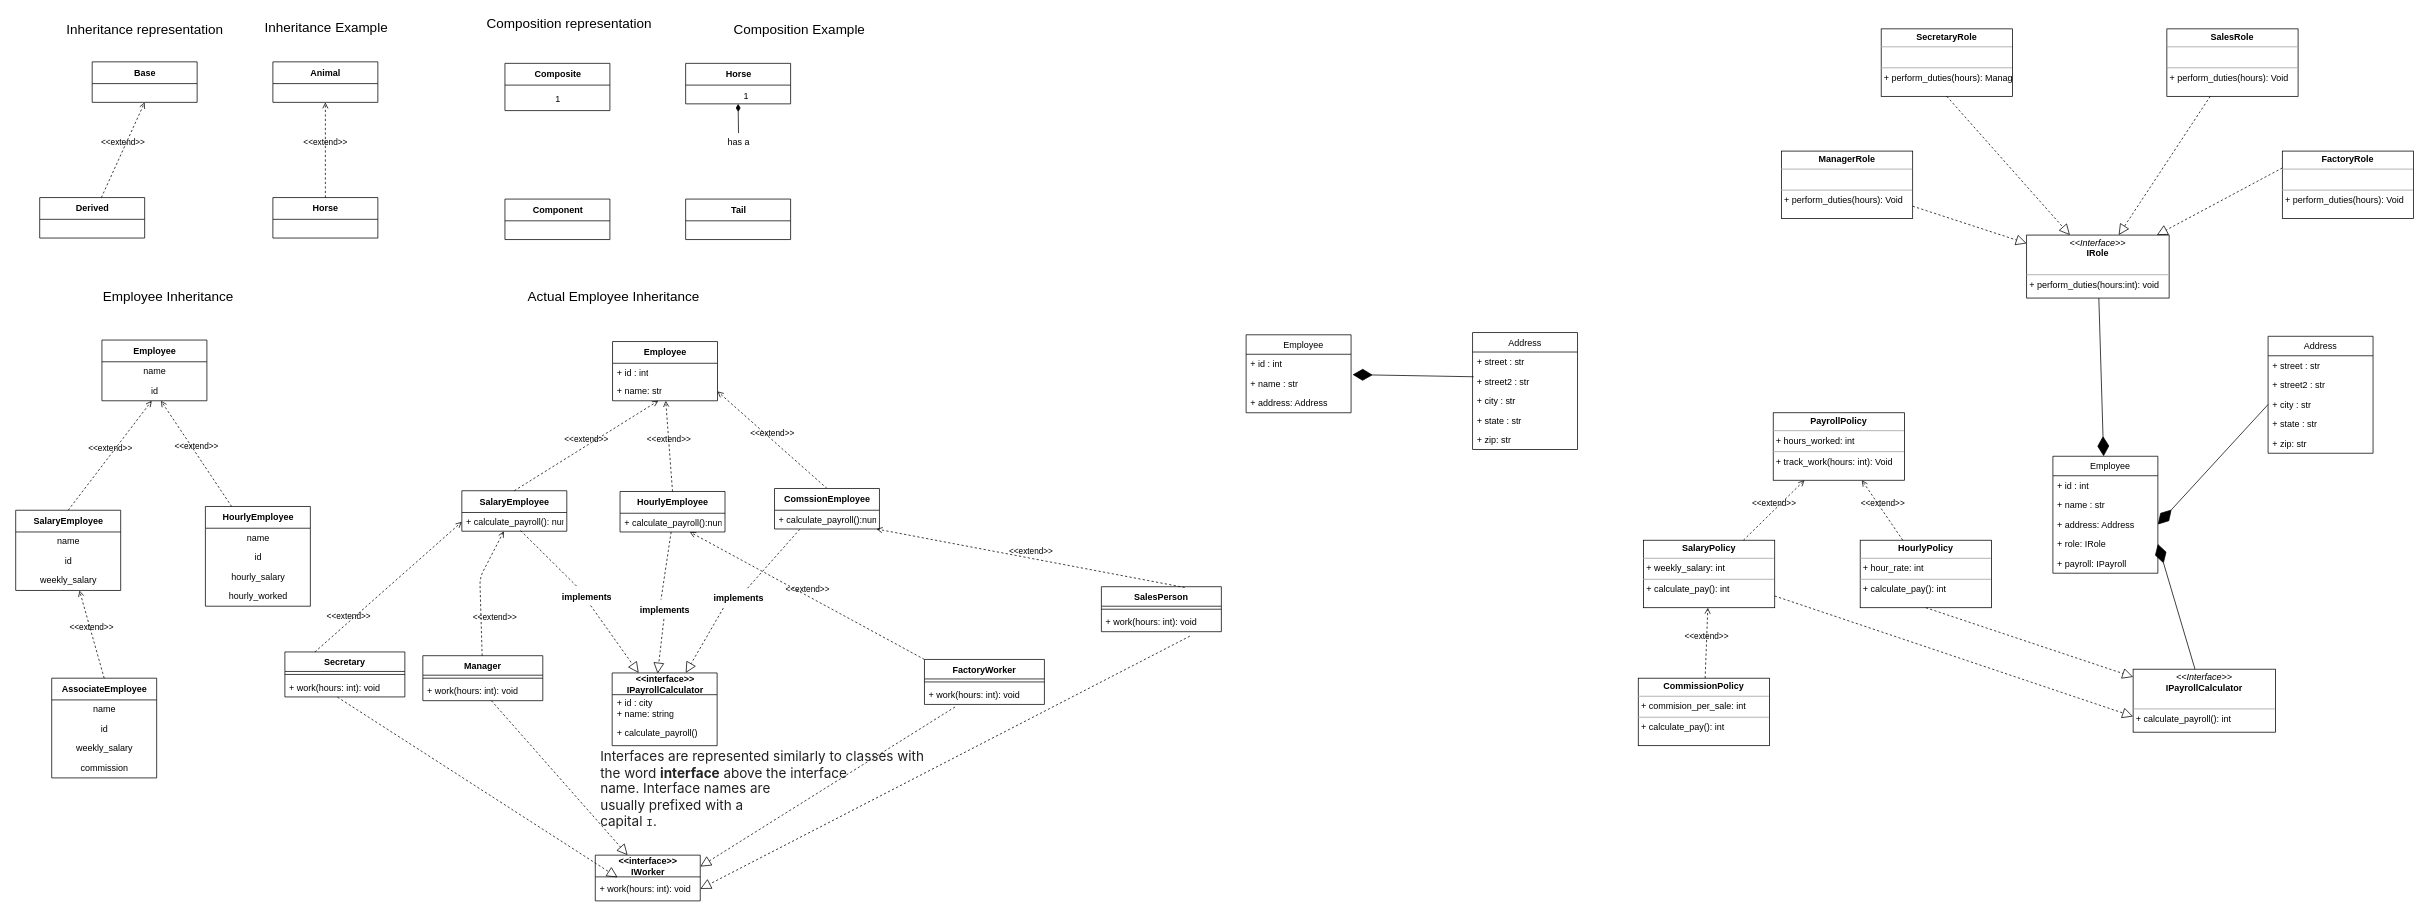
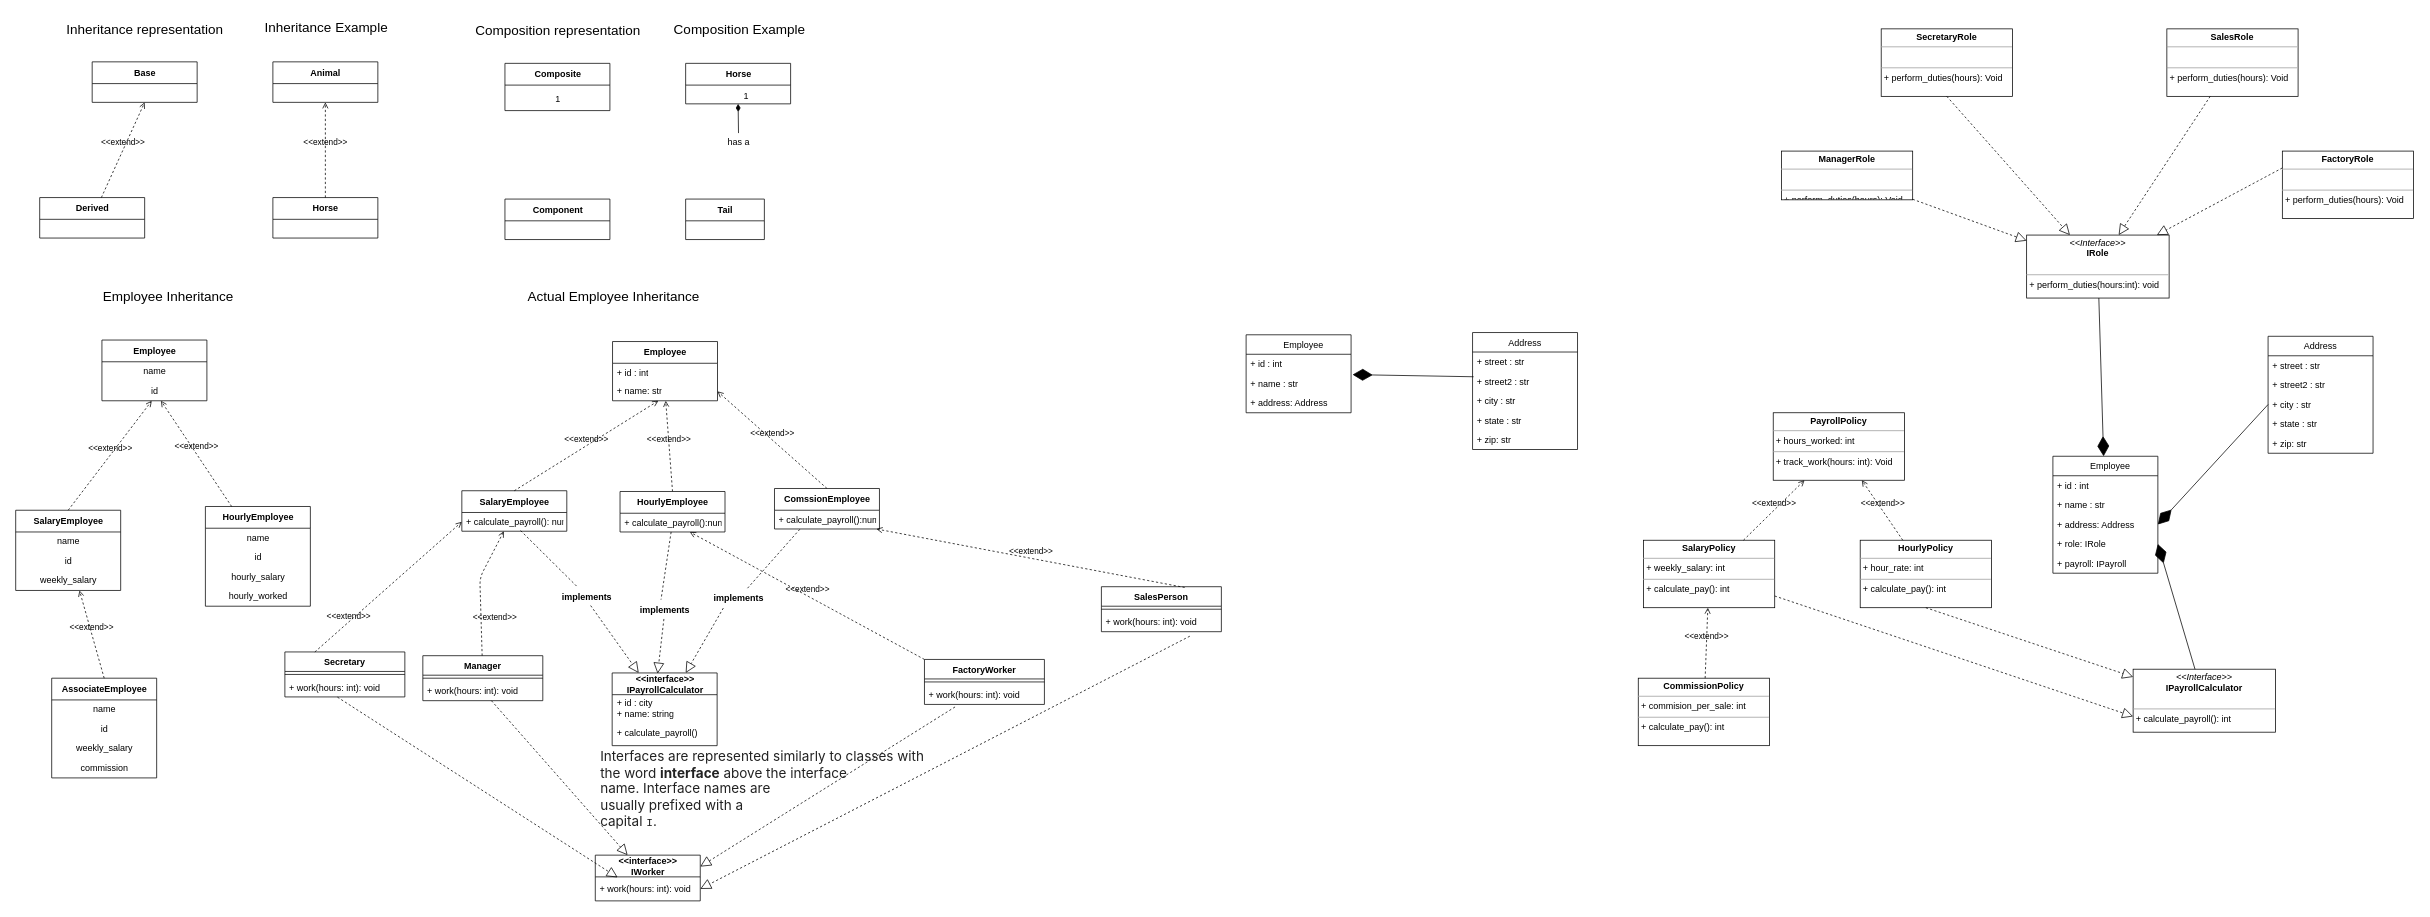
(569, 24) -> (558, 31)
(799, 30) -> (739, 30)
(1957, 40) -> (1949, 40)
(1847, 185) -> (1847, 176)
(738, 219) -> (725, 219)
